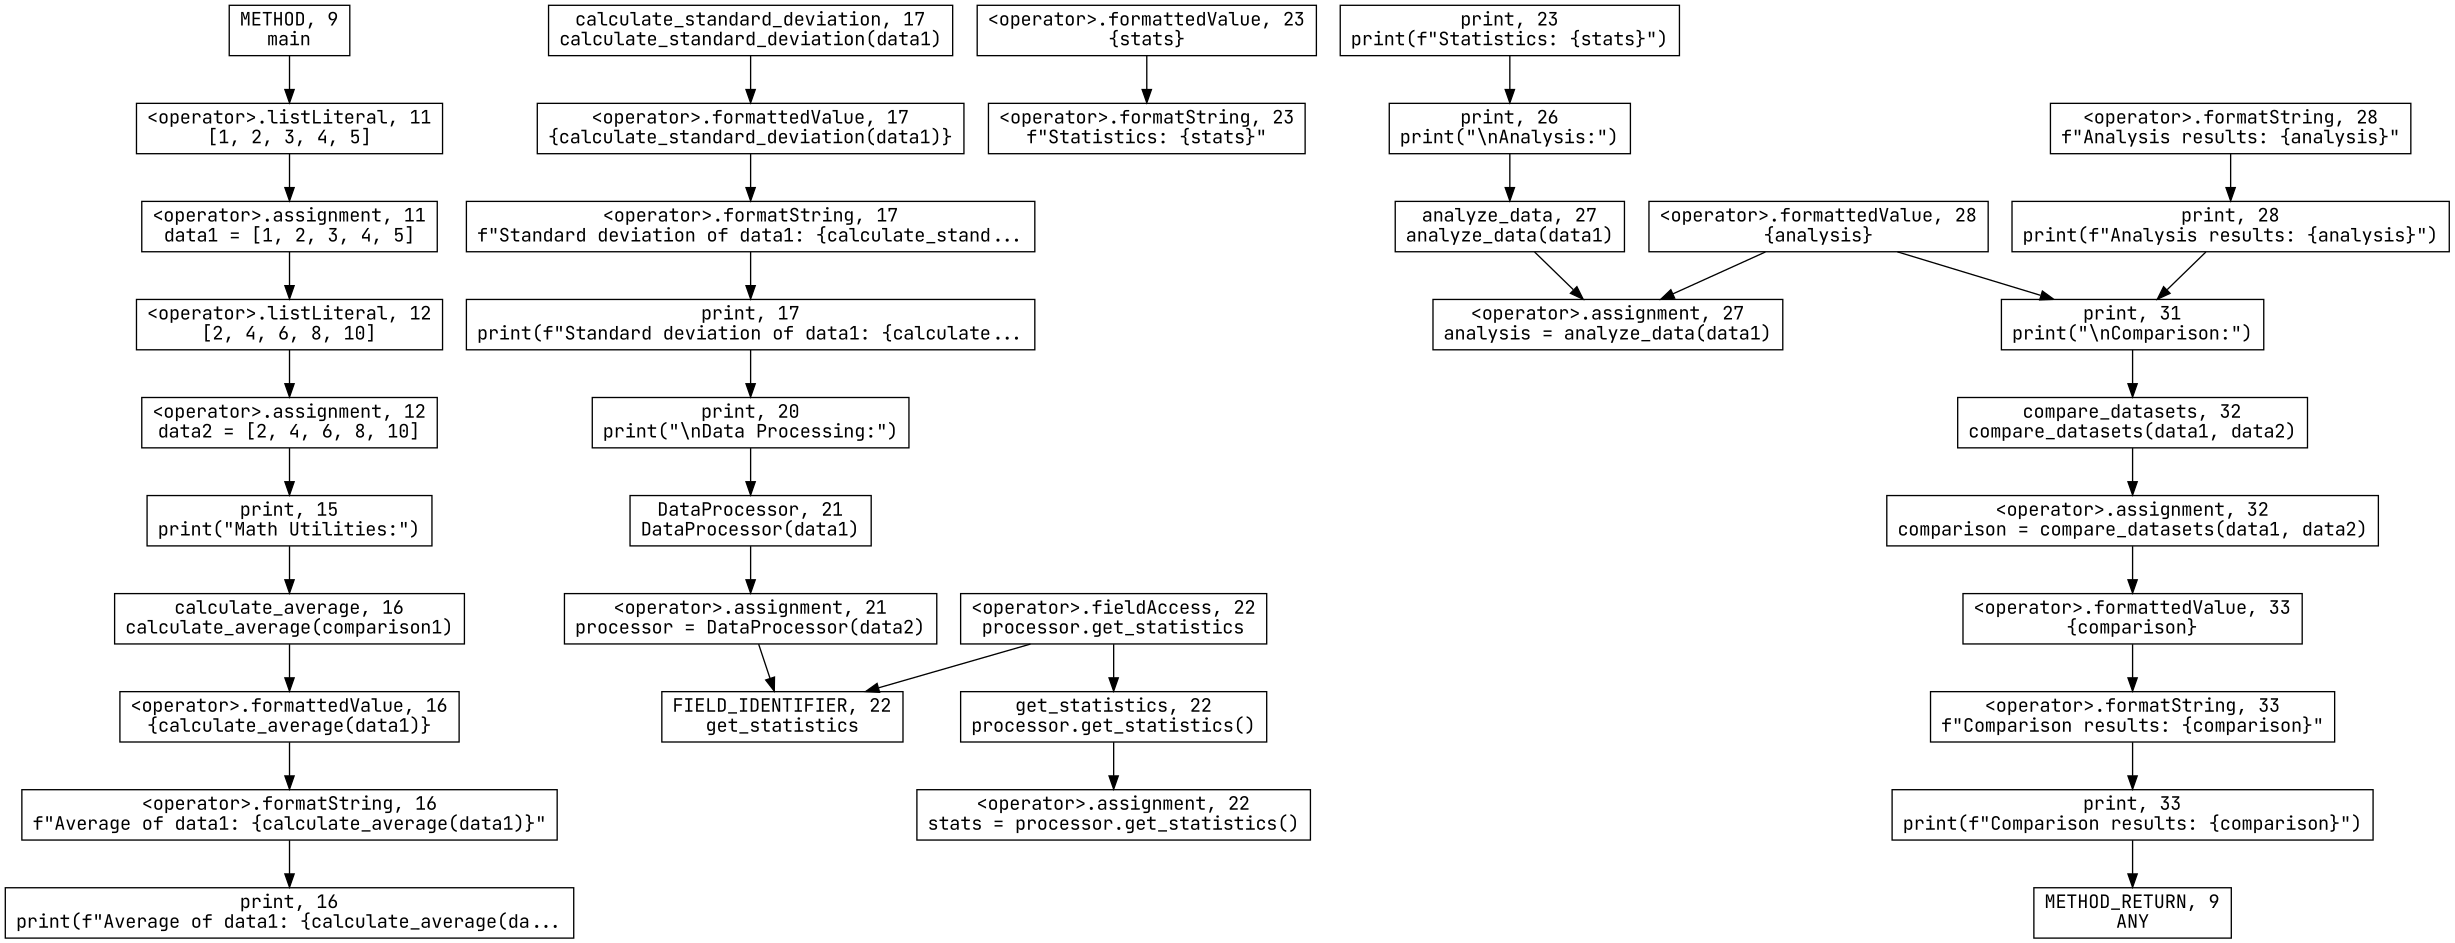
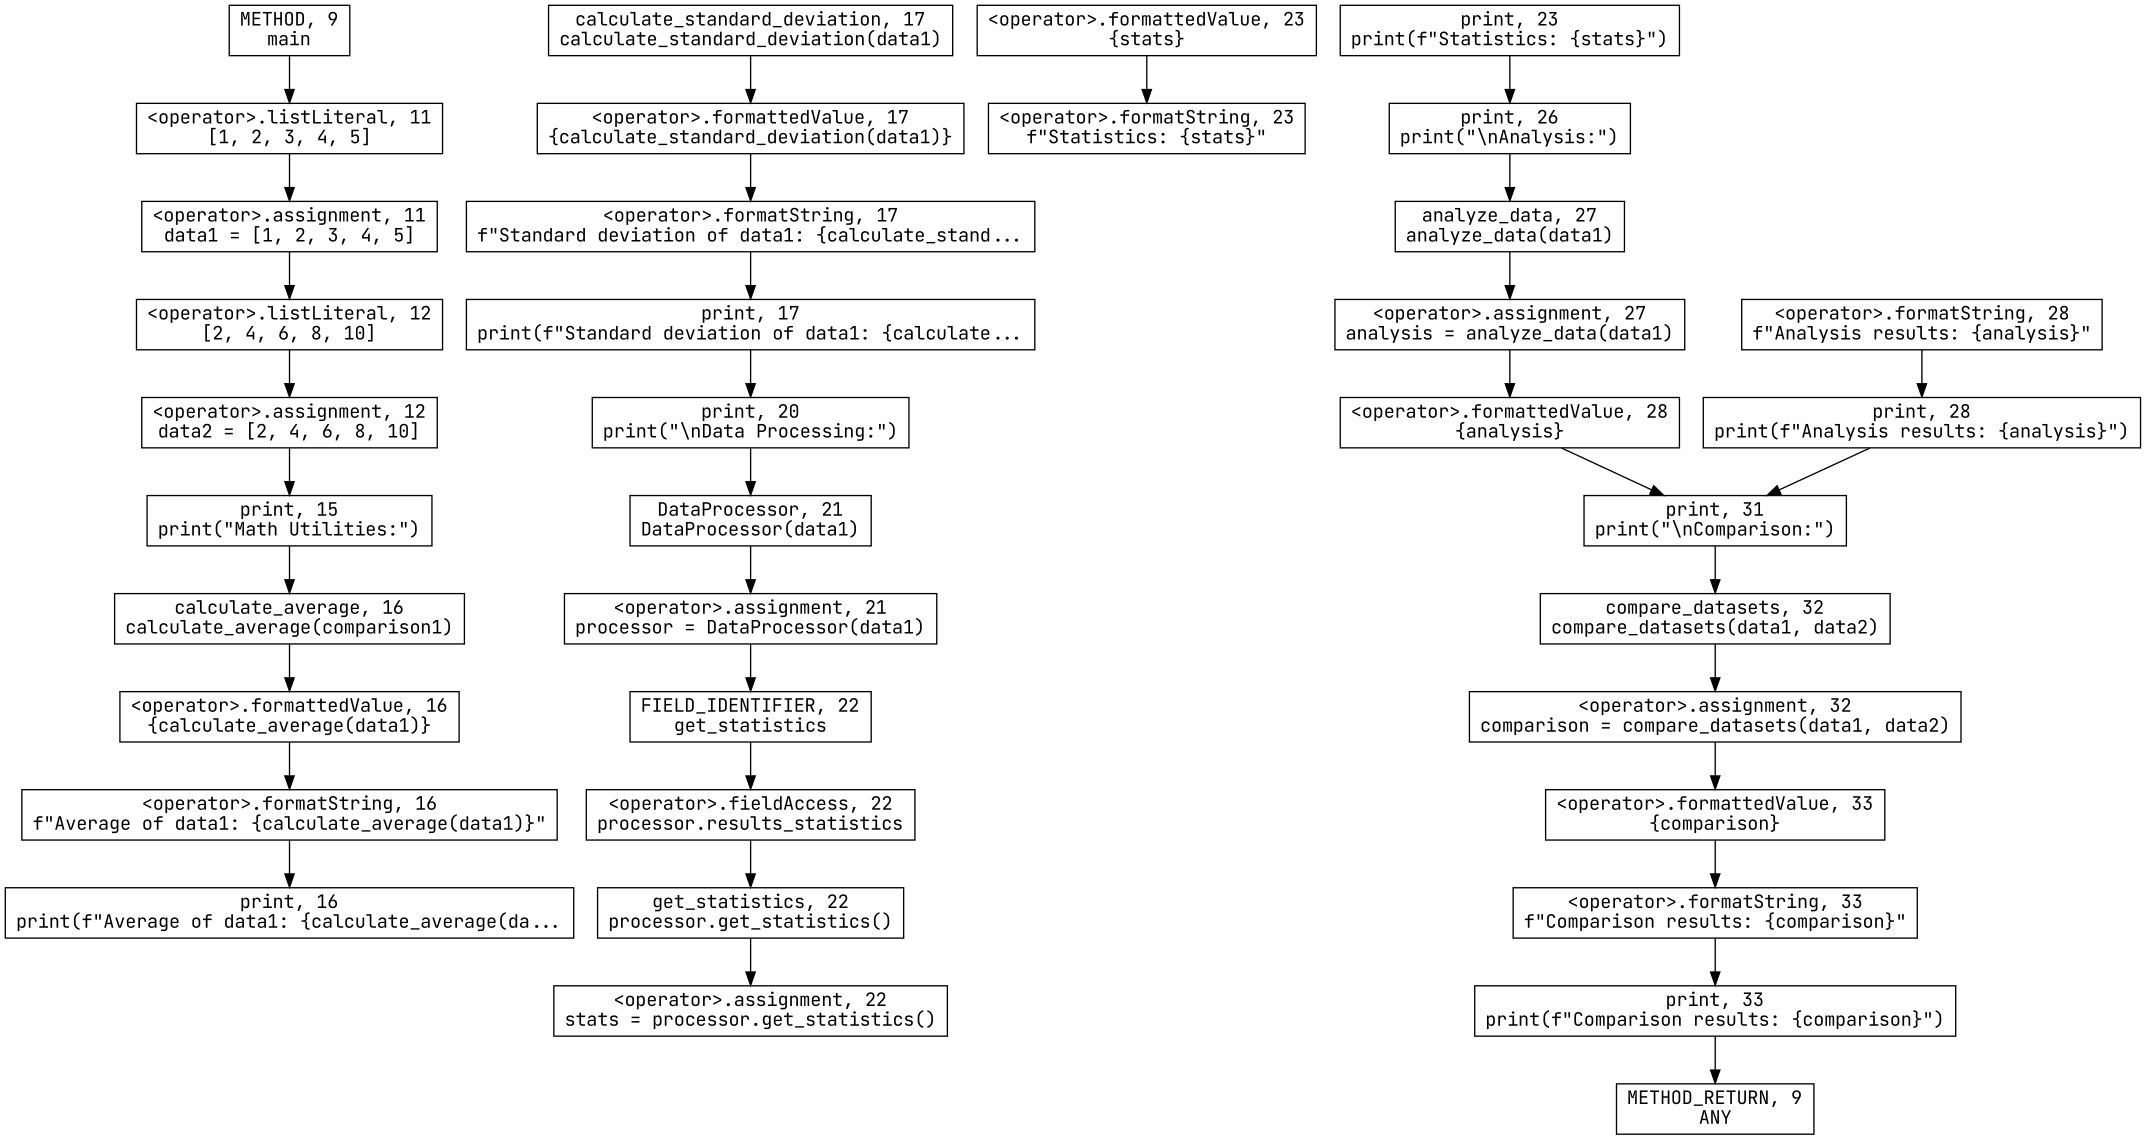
(1719, 273) -> (1510, 367)
(751, 628) -> (751, 628)
(1114, 628) -> (751, 824)
(955, 666) -> (751, 759)
